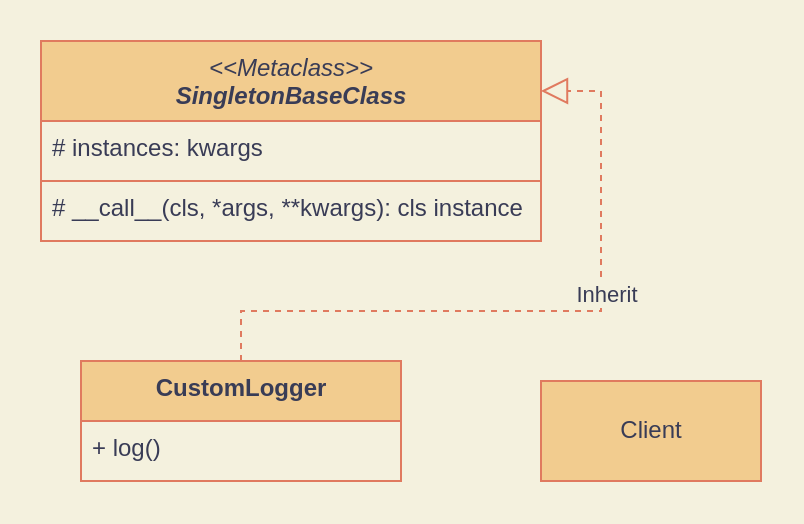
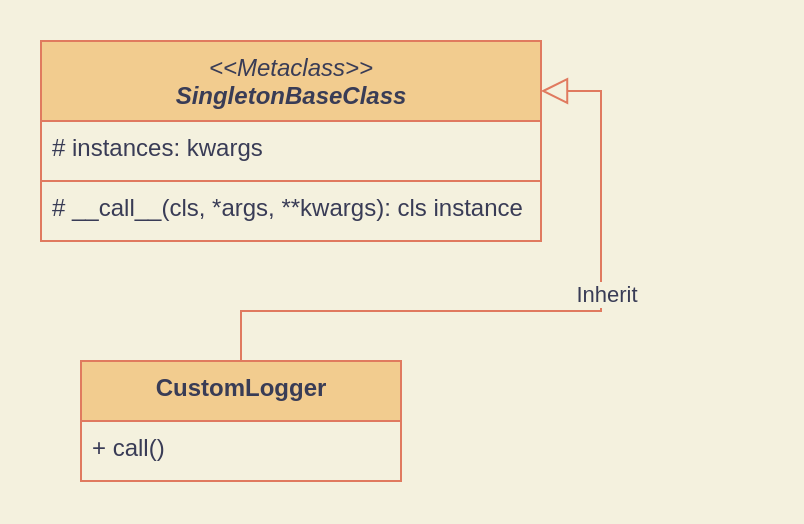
(399, 311) -> (399, 311)
(651, 431) -> none
(136, 448) -> (140, 448)
